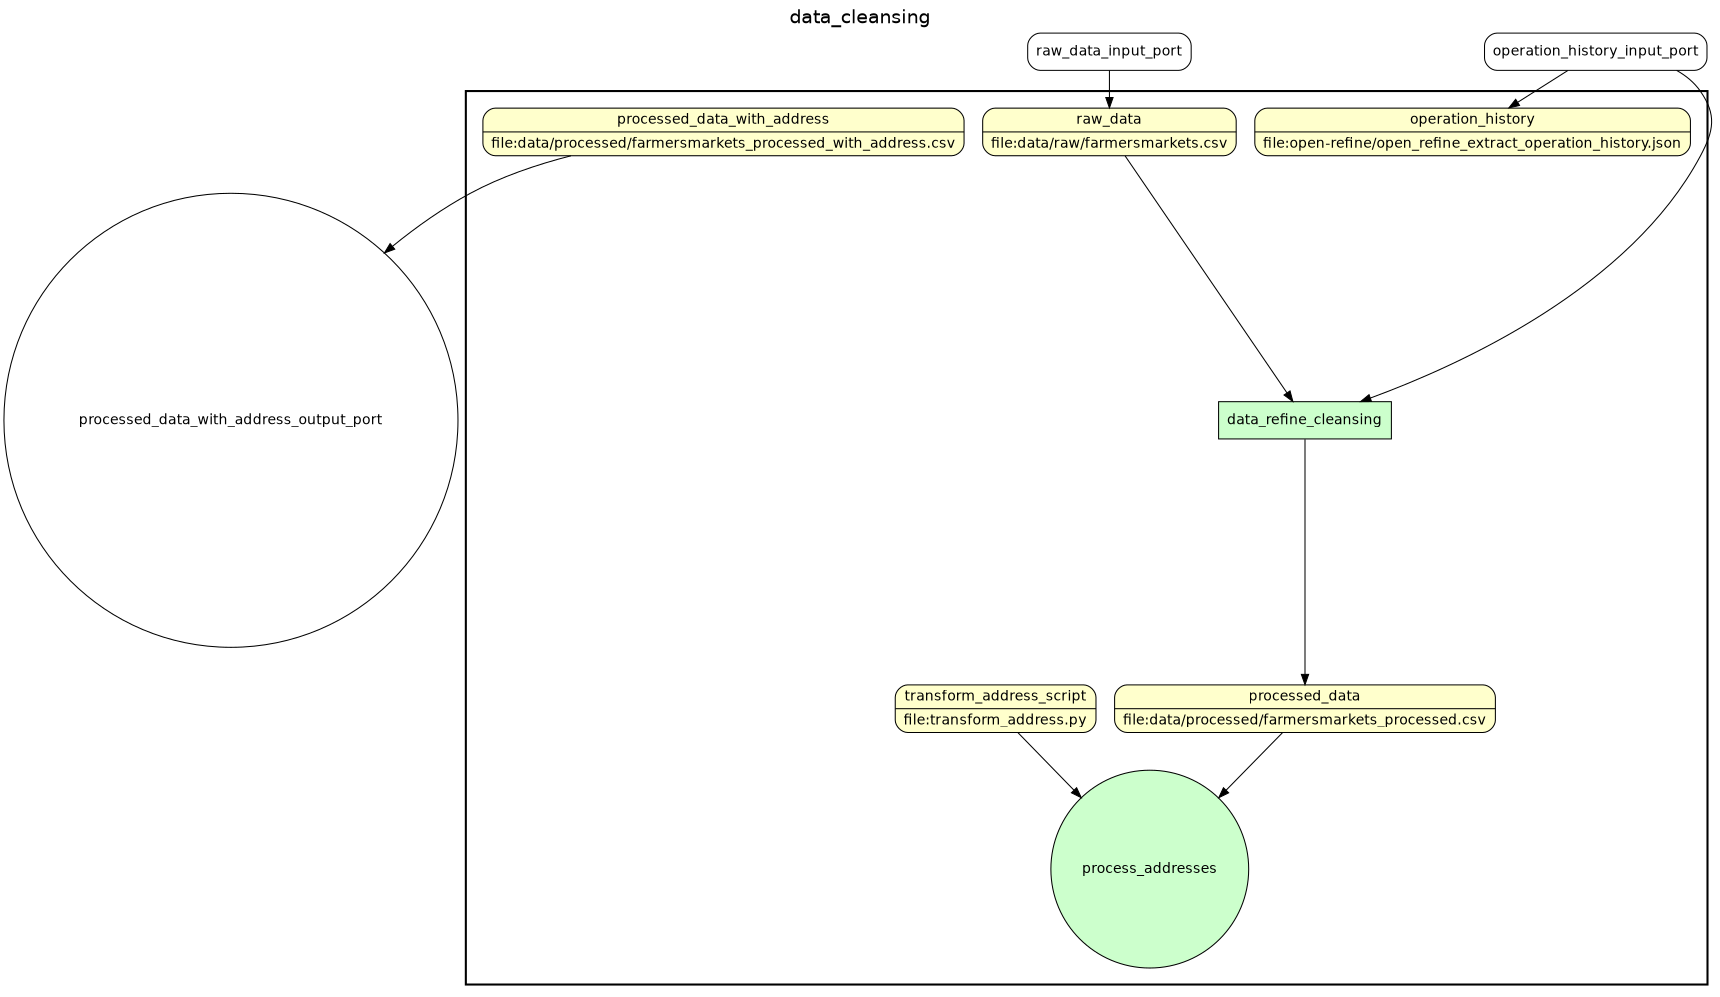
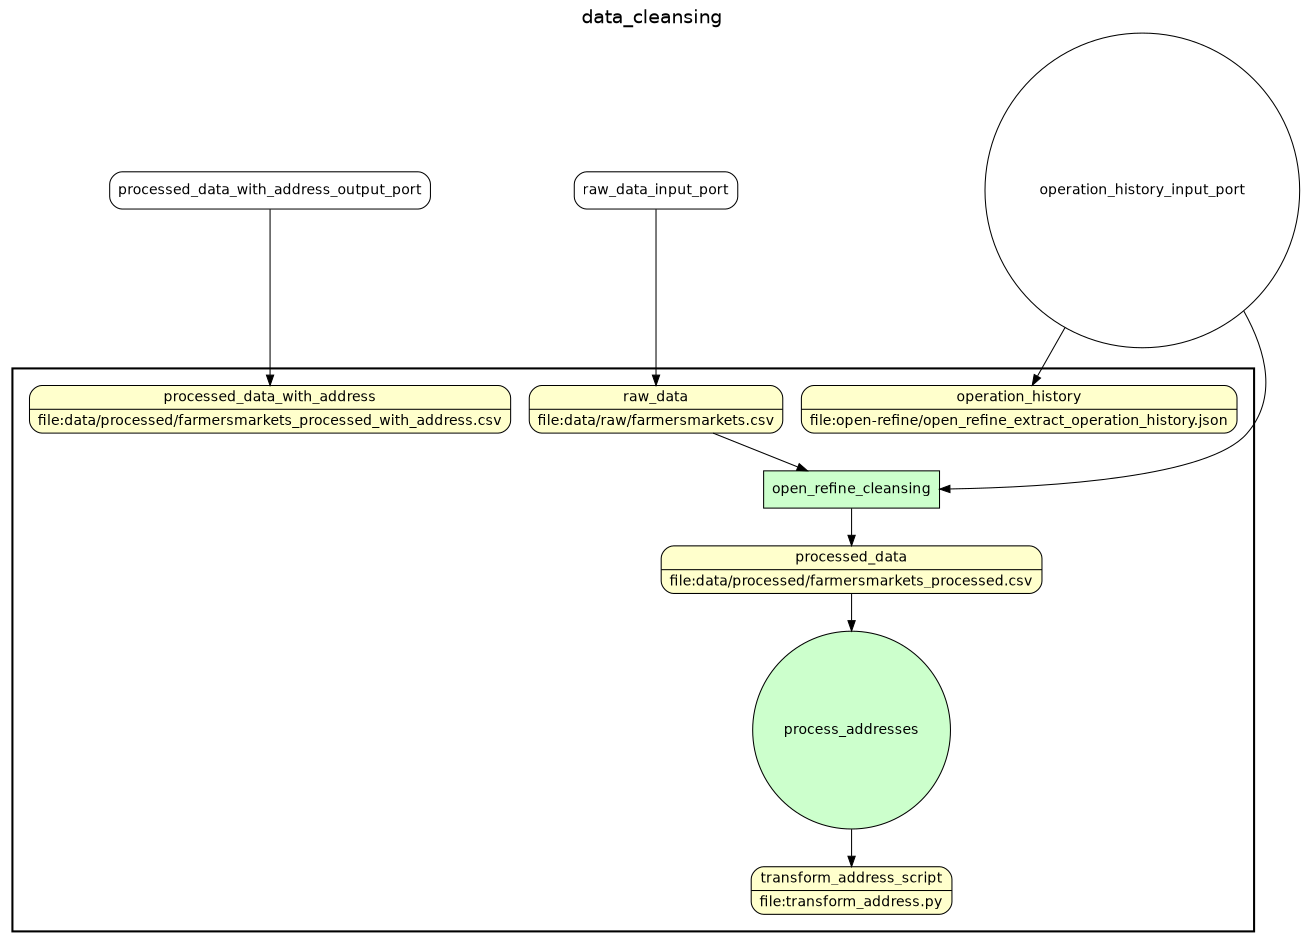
(1596, 52) -> (1142, 190)
(481, 188) -> (270, 292)
(231, 420) -> (270, 190)
(1305, 420) -> (852, 489)
(1046, 762) -> (852, 843)
